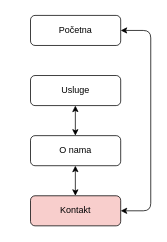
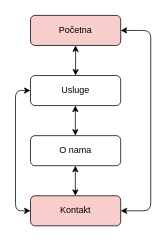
(75, 30) -> (75, 30)
none -> (75, 60)
none -> (15, 151)
